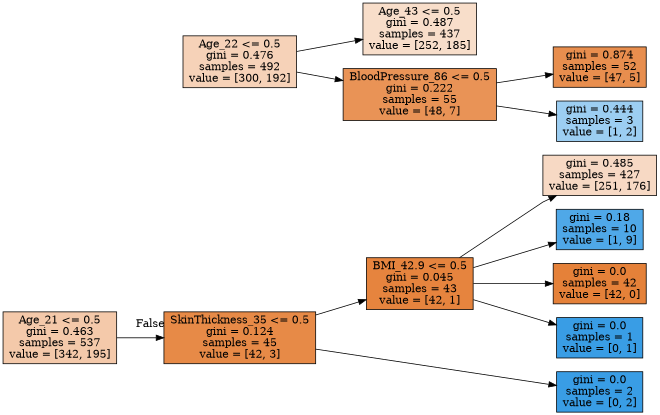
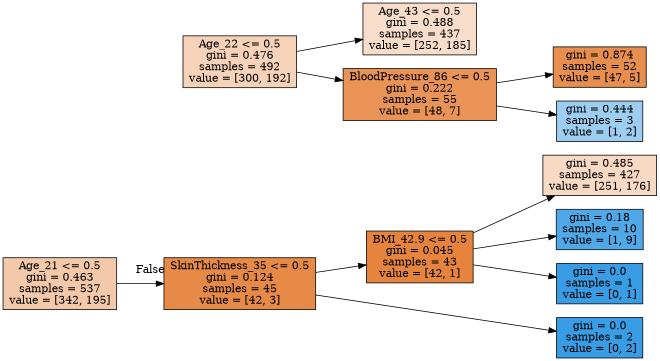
(420, 29) -> (420, 29)
(600, 284) -> none
